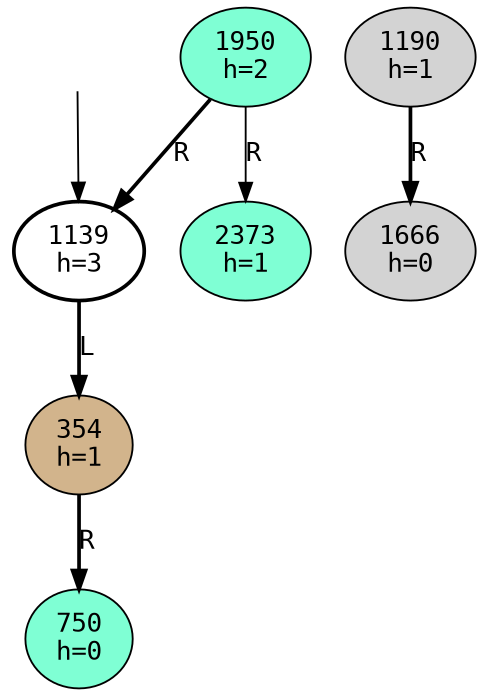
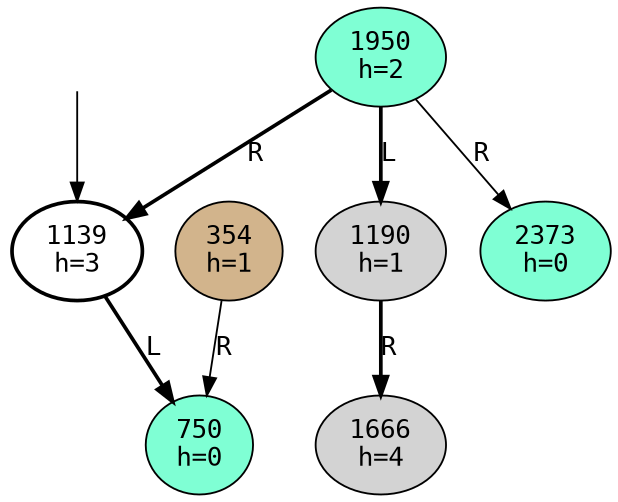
none -> (381, 145)
(246, 251) -> (546, 251)
(410, 251) -> (381, 445)
(79, 338) -> (134, 341)
(79, 532) -> (216, 339)
